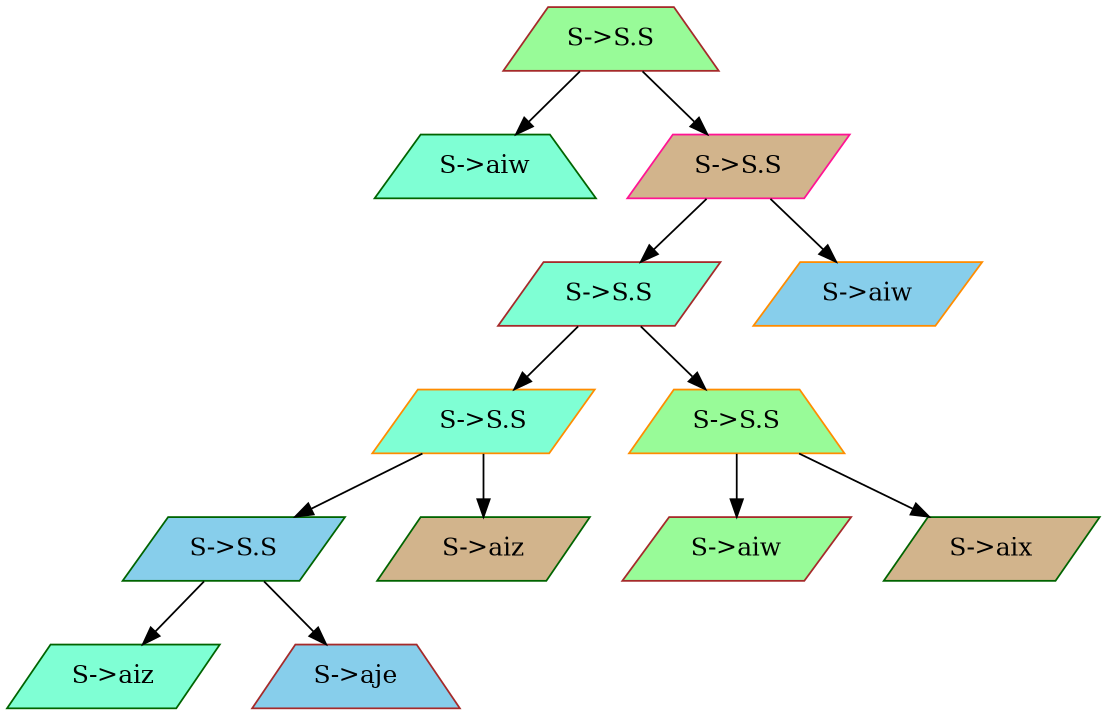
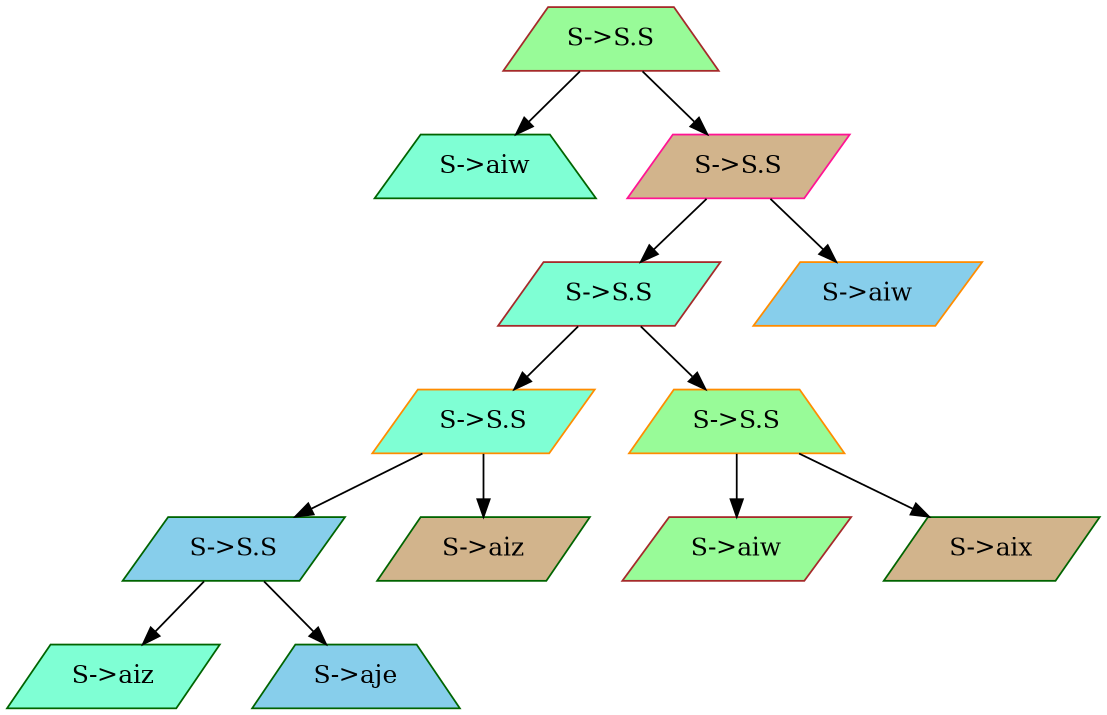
(356, 676) -> (356, 676)
